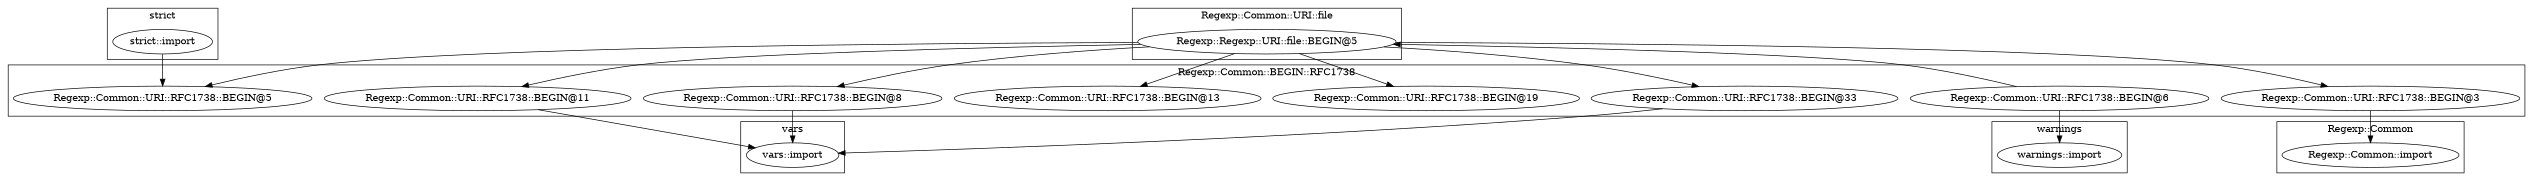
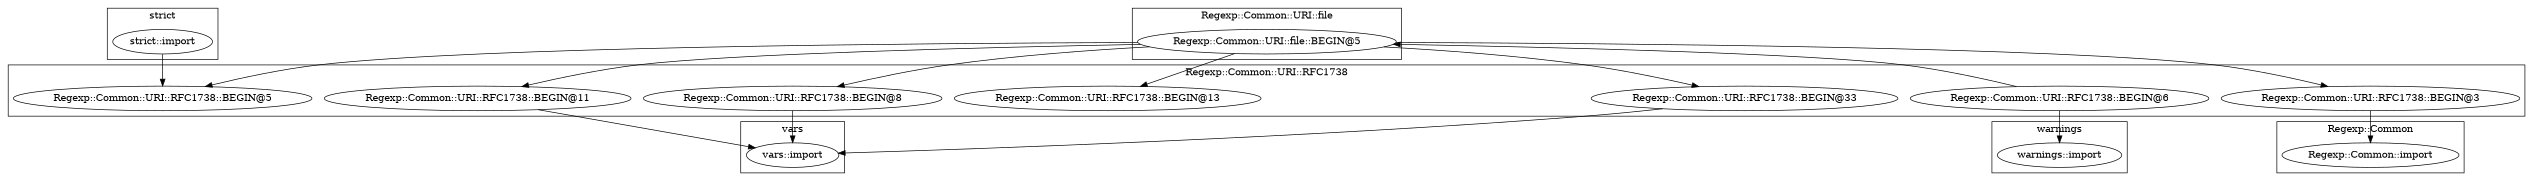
(1267, 42) -> (1267, 42)
(1267, 73) -> (1267, 73)
(1426, 98) -> none
